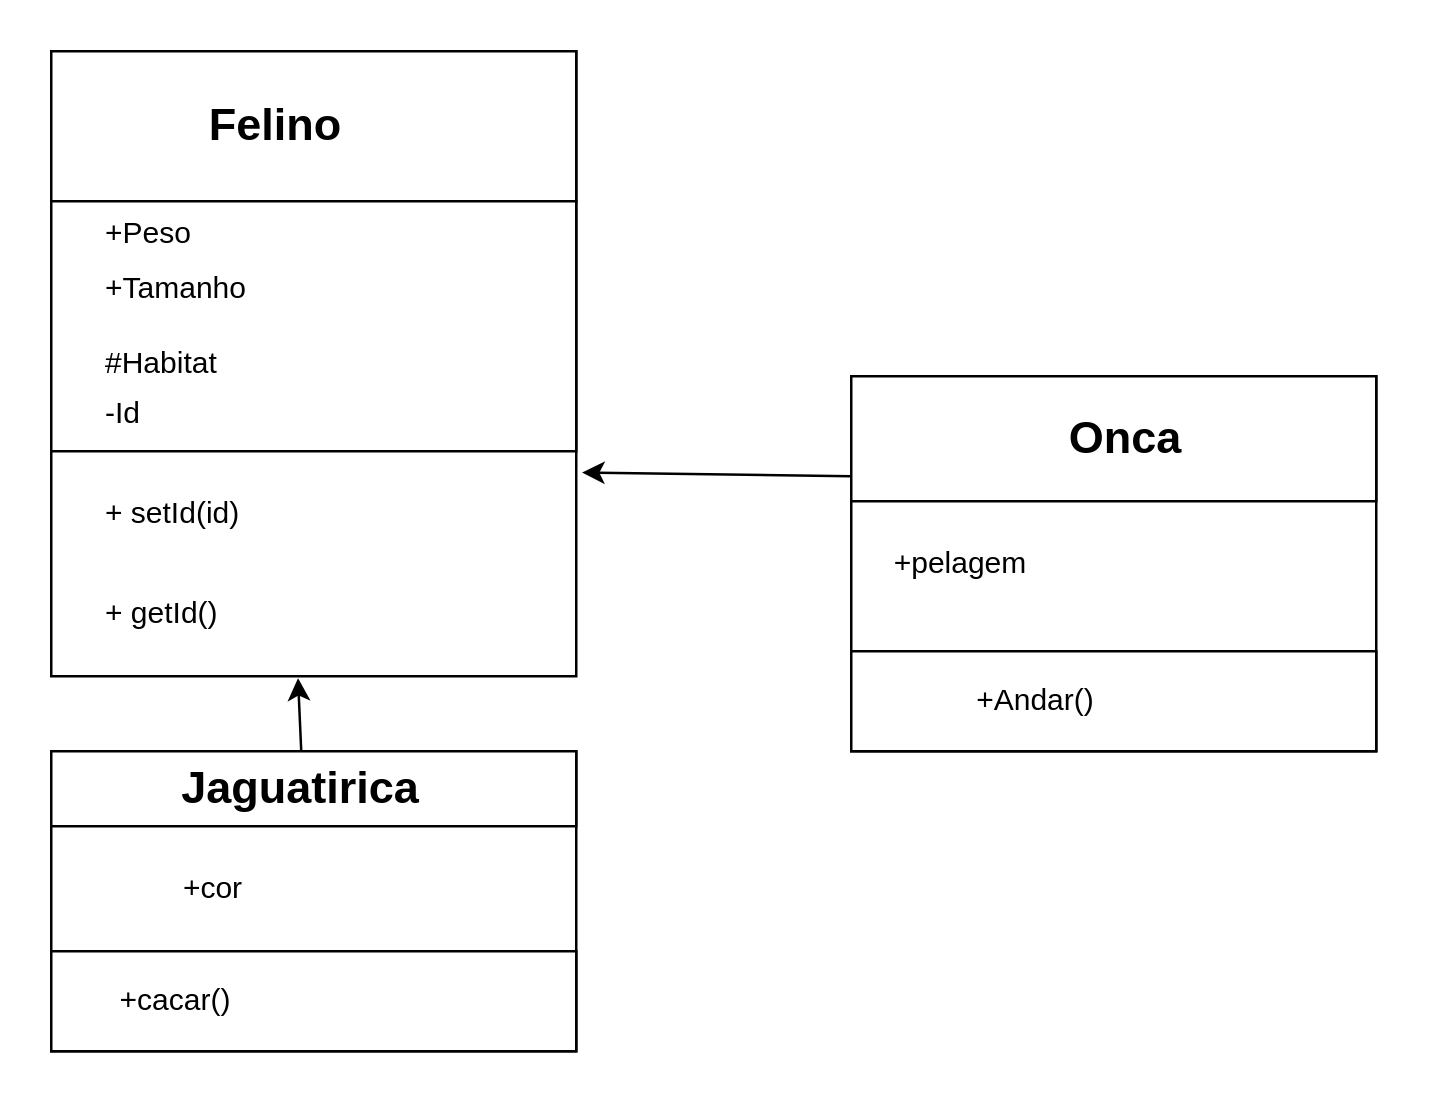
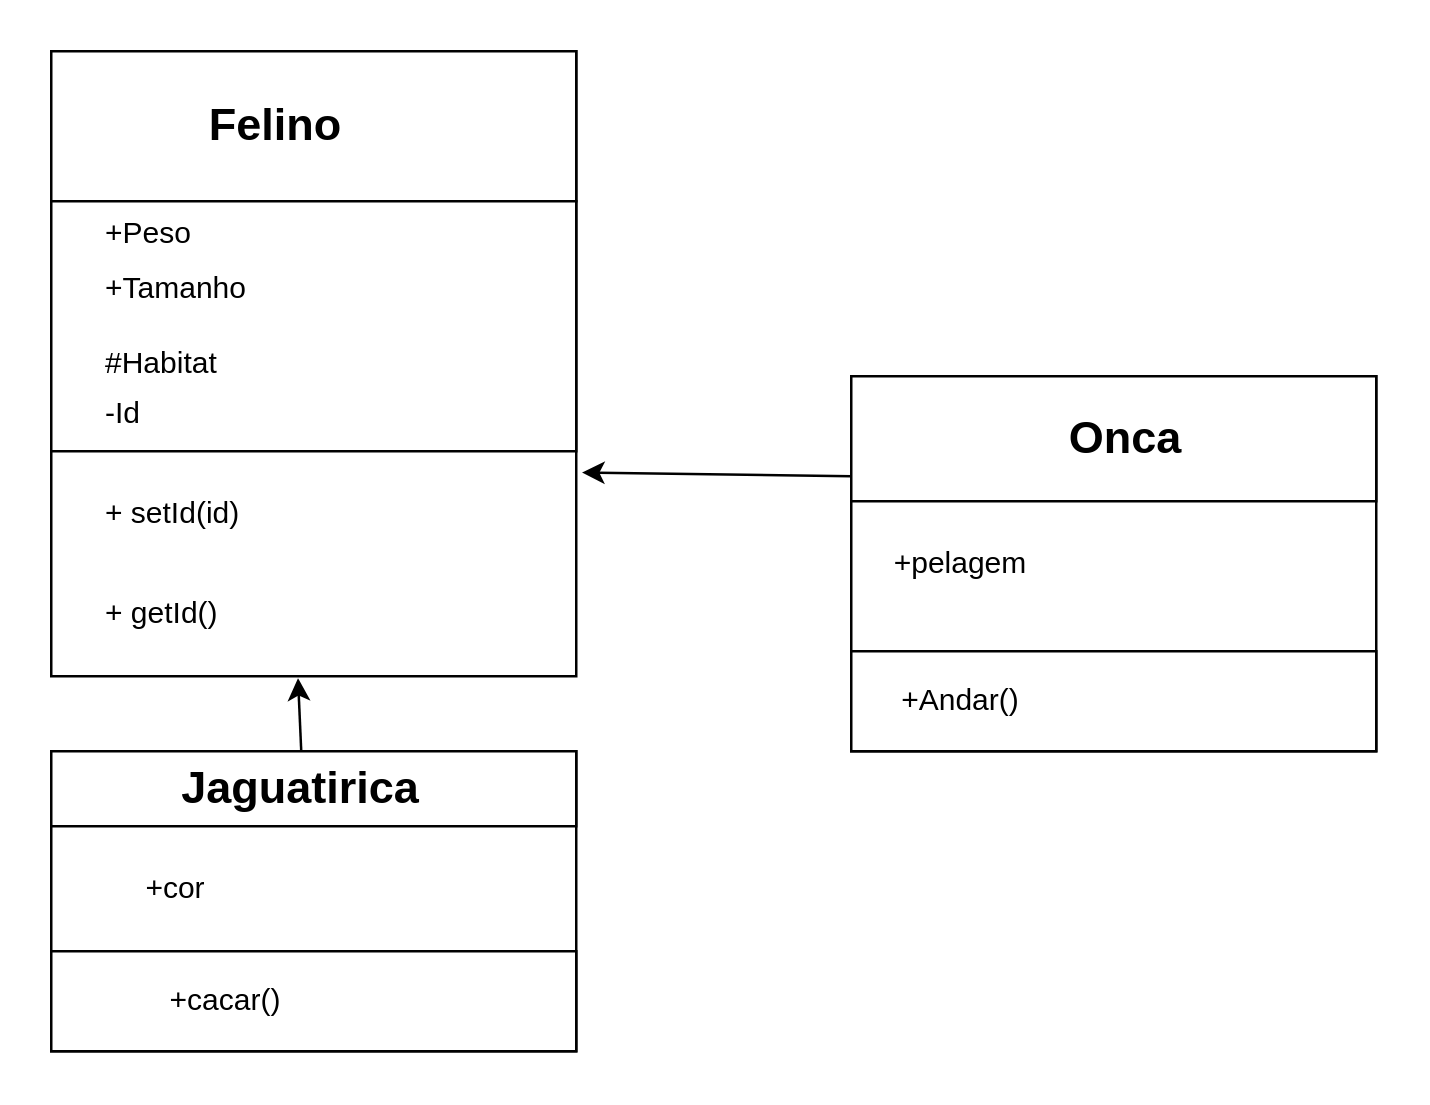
(1036, 701) -> (961, 701)
(214, 889) -> (176, 889)
(176, 1001) -> (226, 1001)
